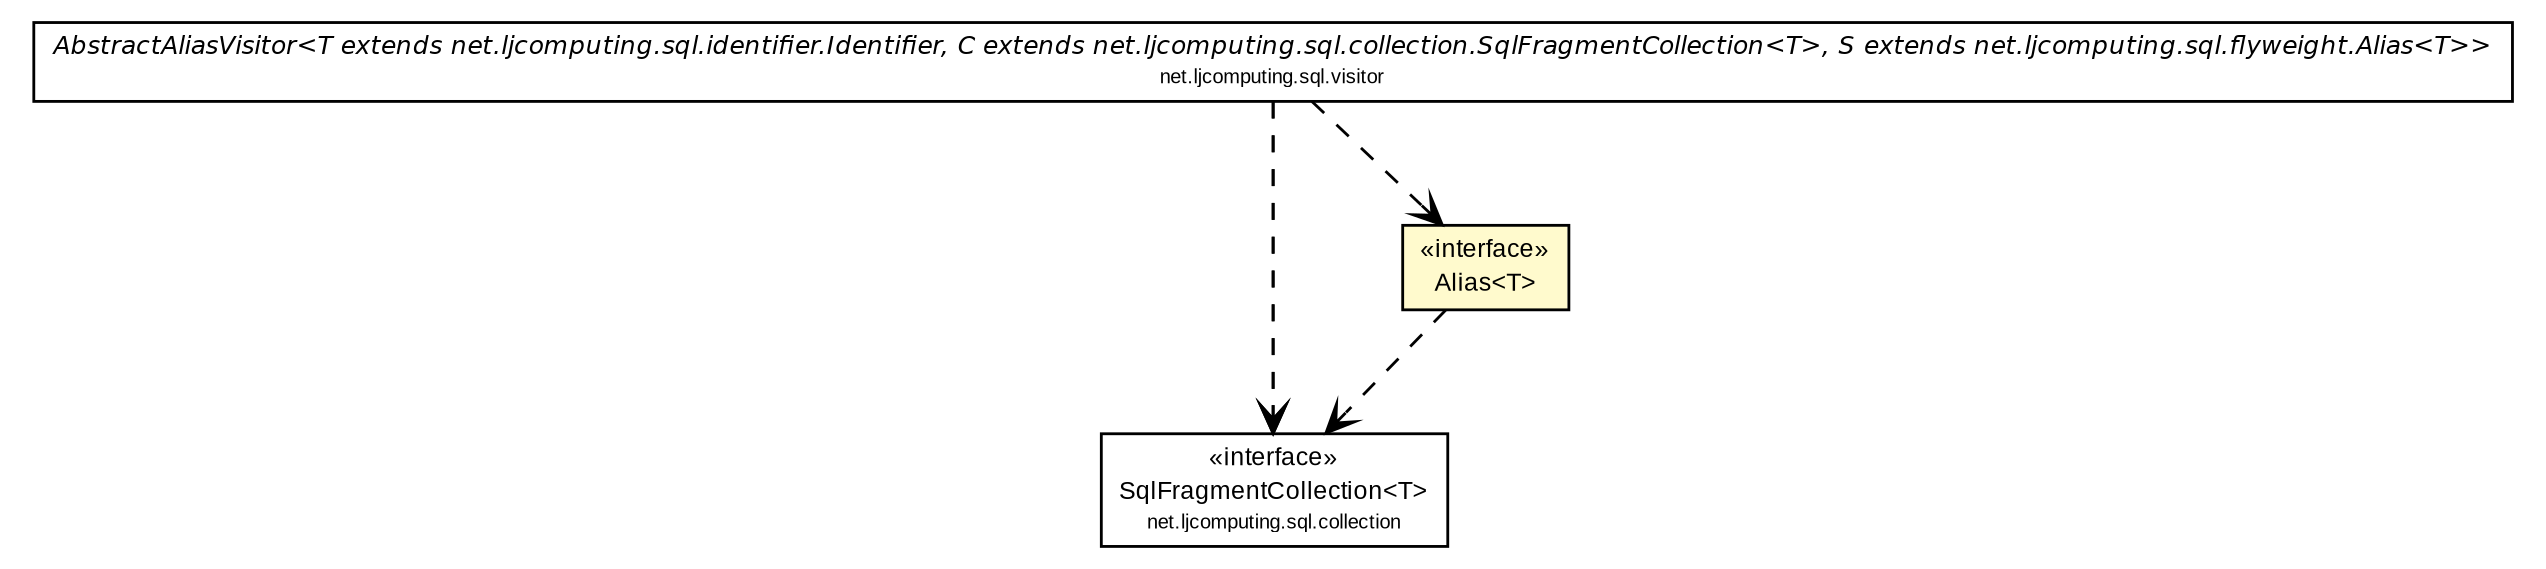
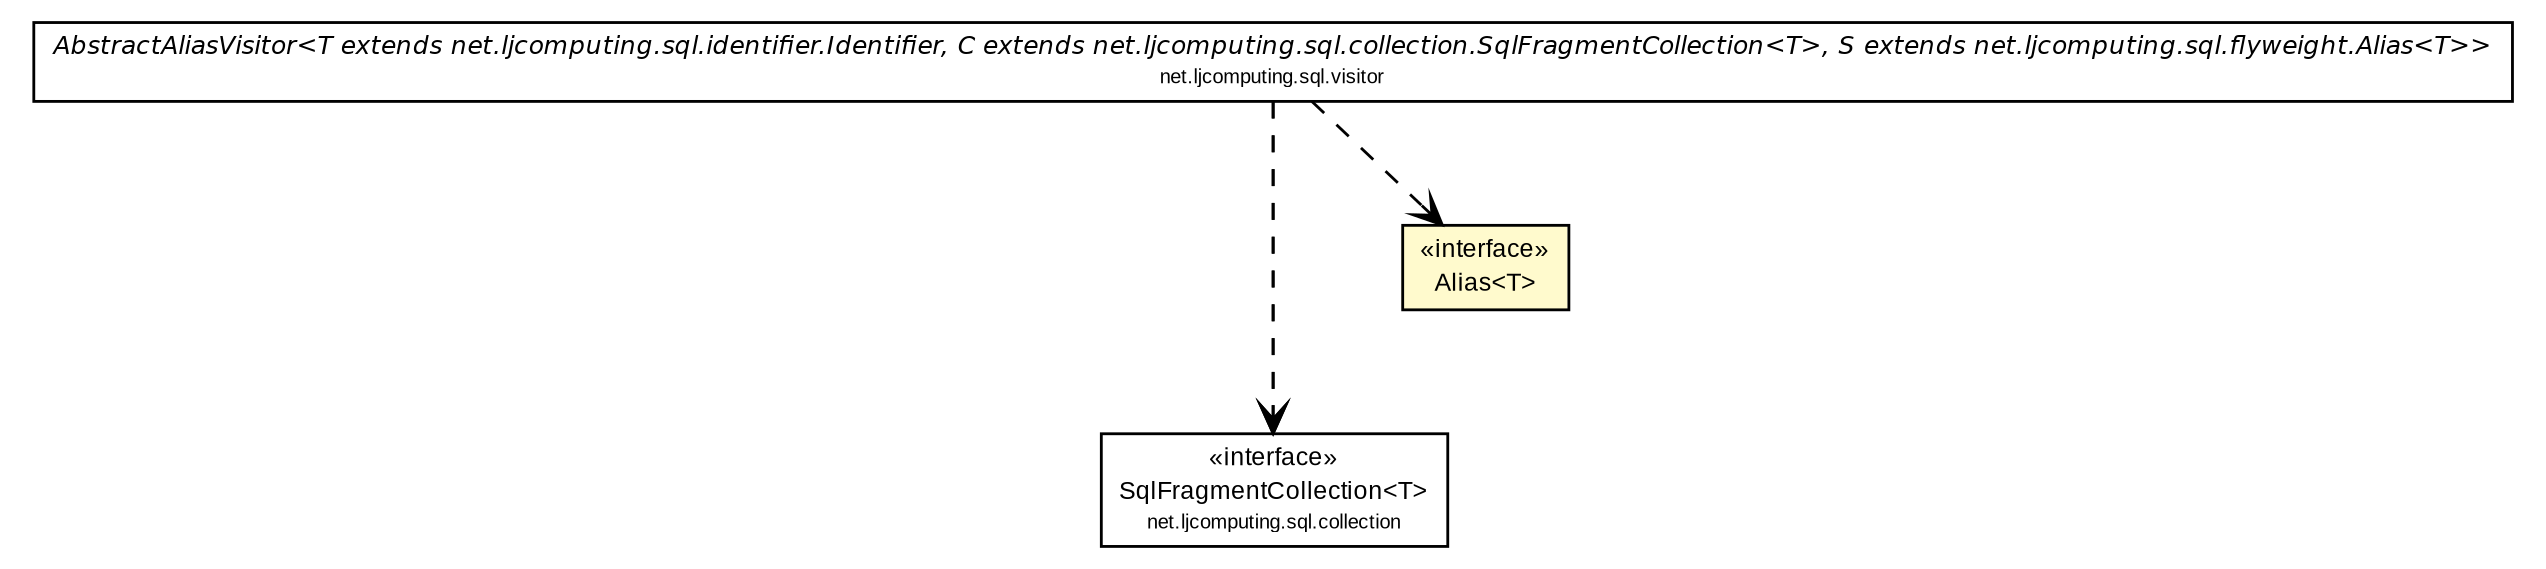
(1396, 361) -> none
